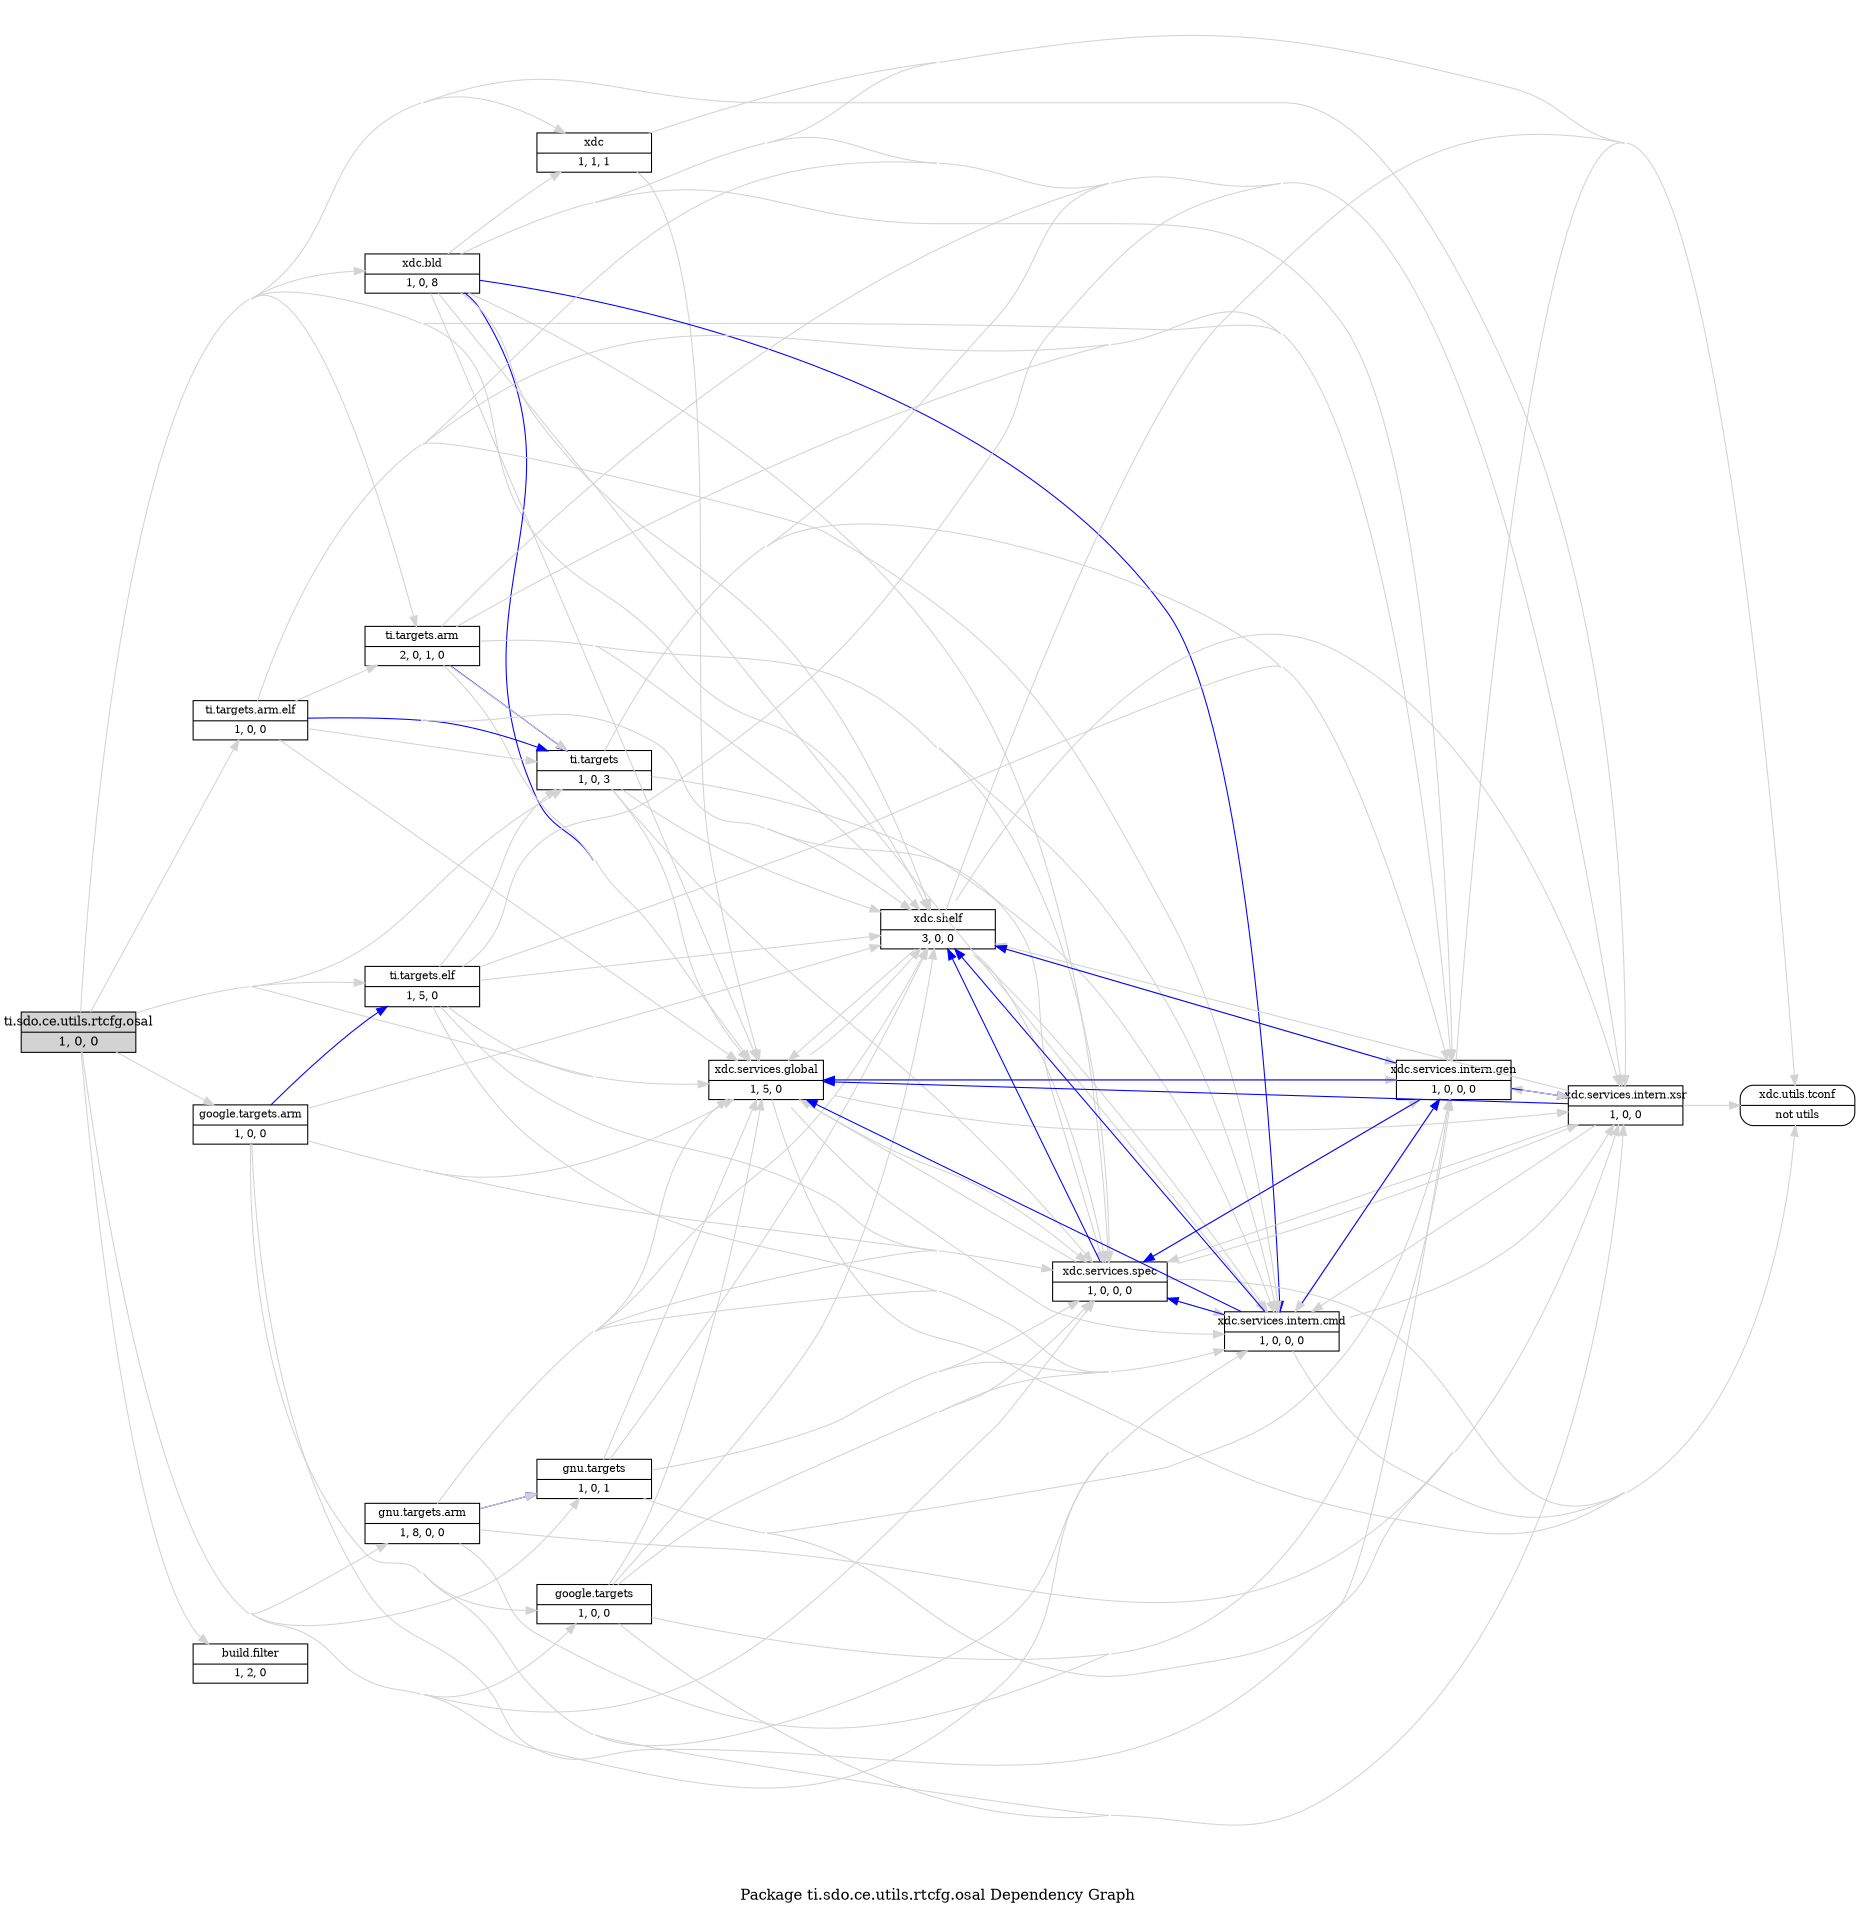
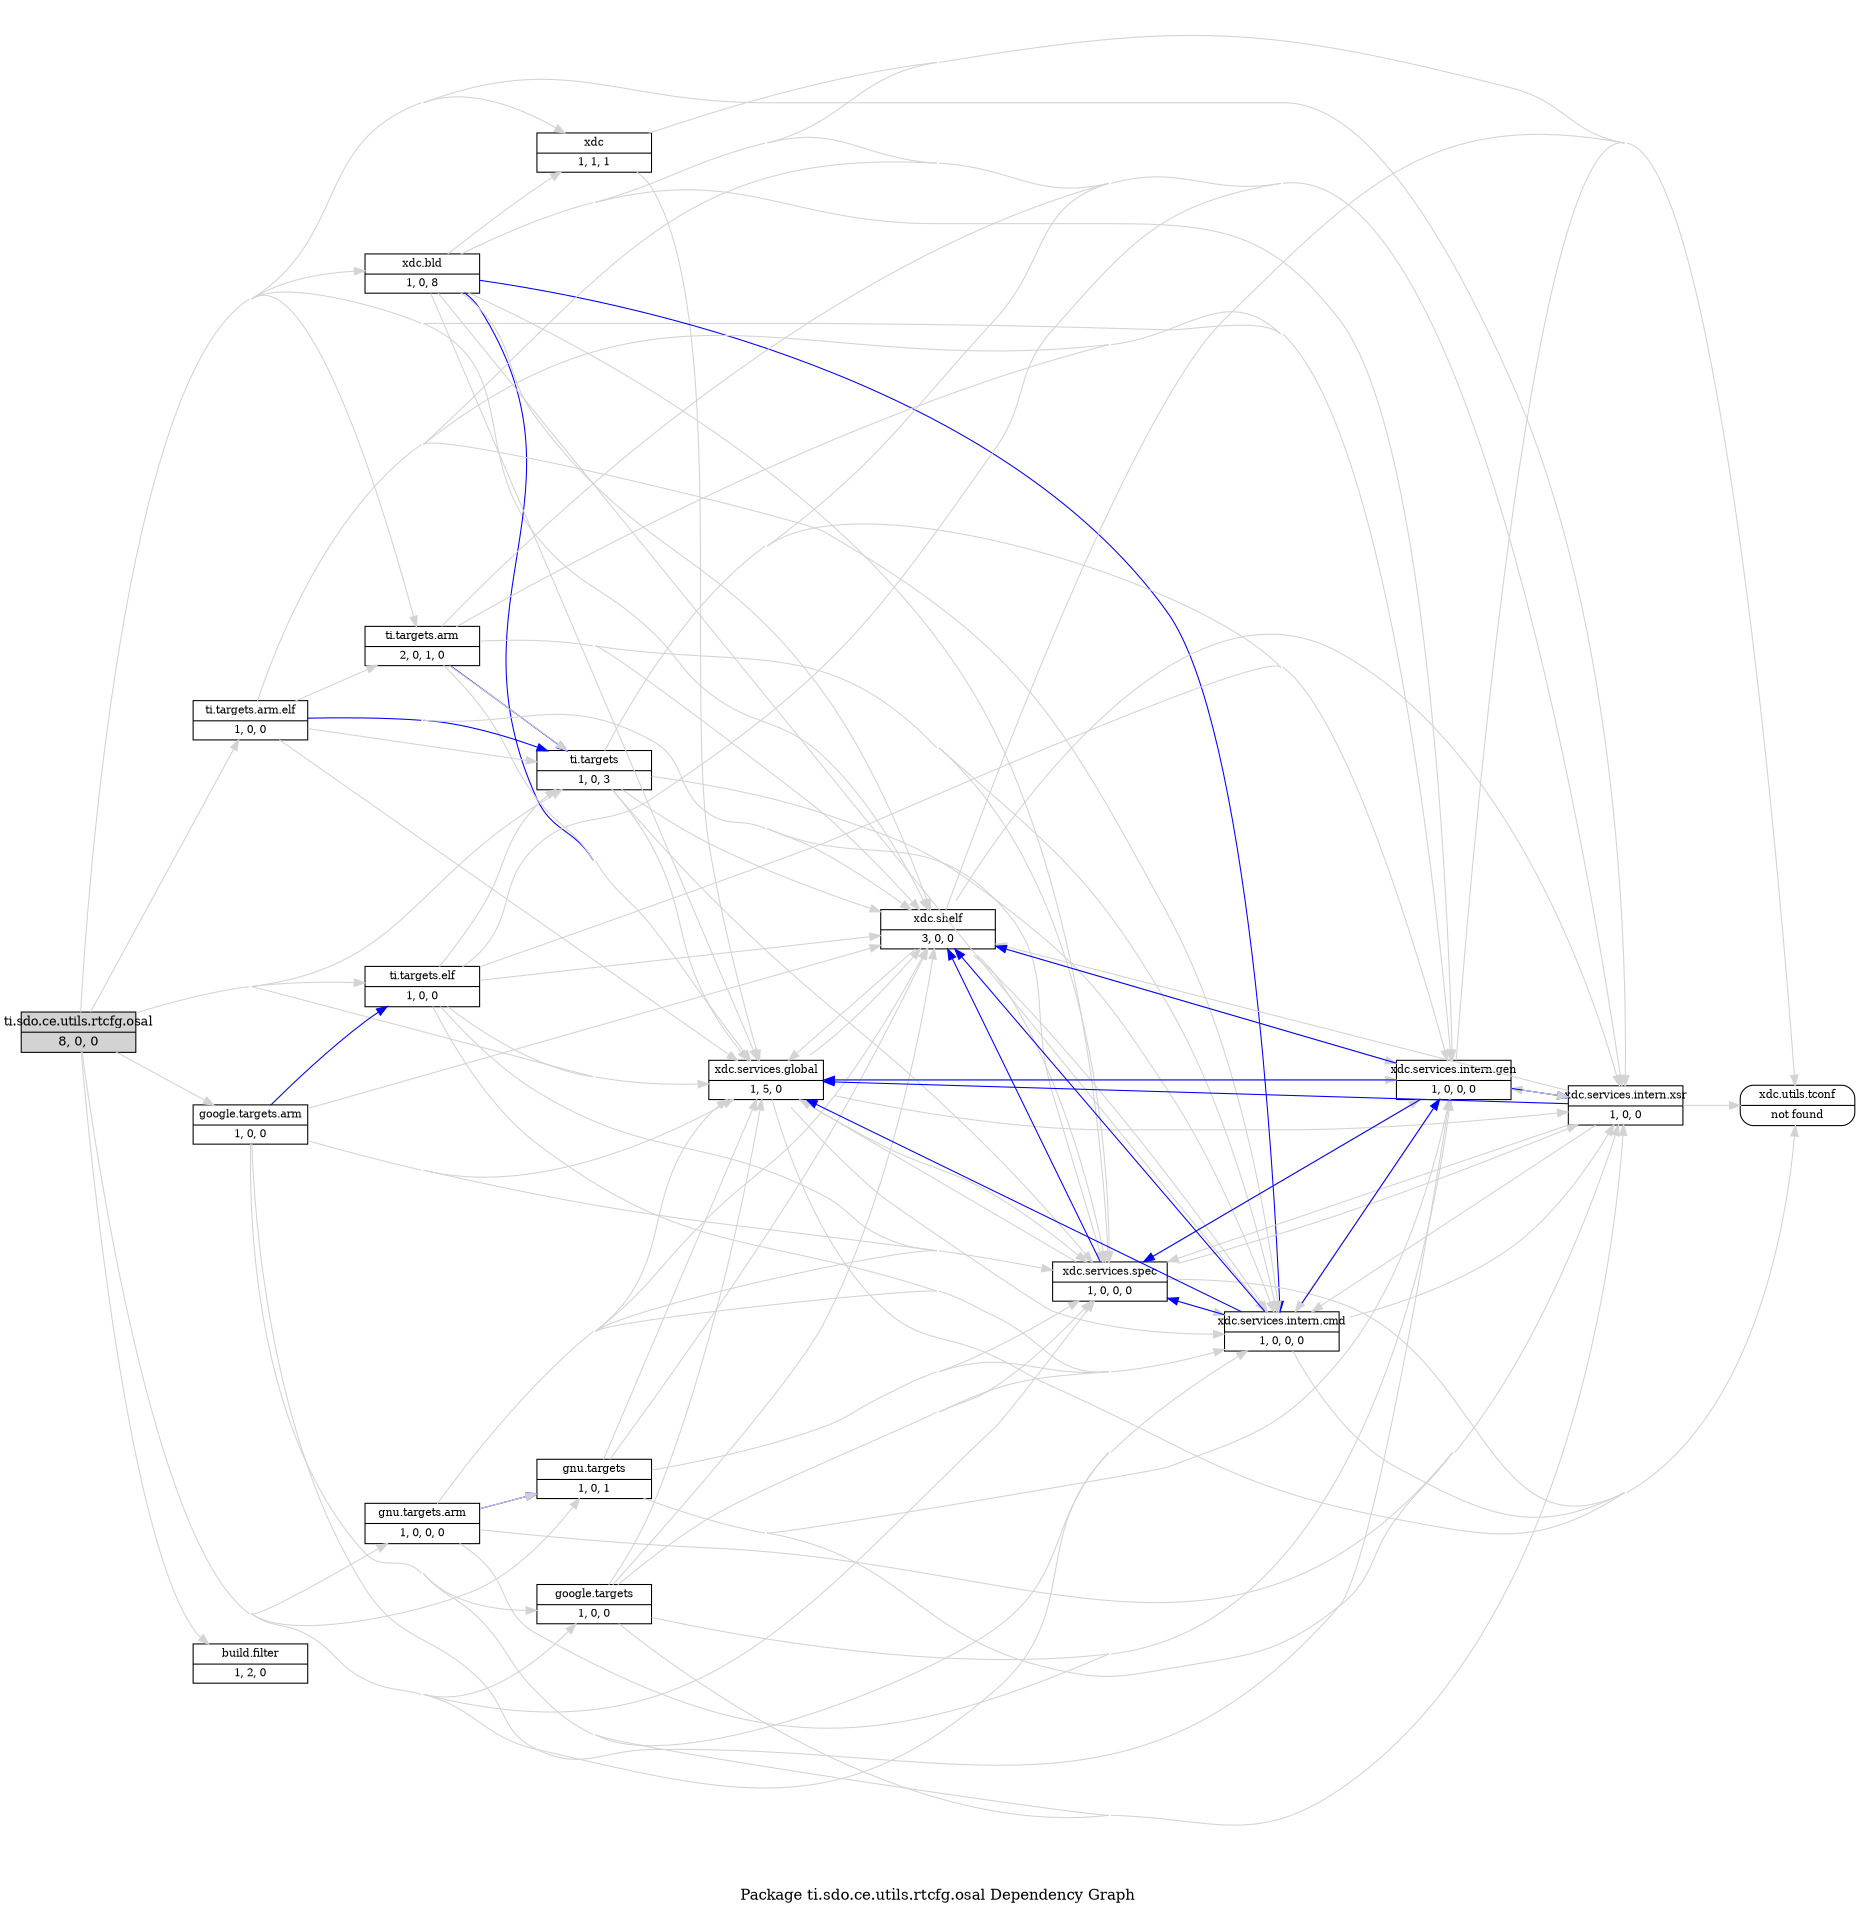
(422, 996) -> (422, 996)
(79, 1042) -> (79, 1042)
(1798, 1115) -> (1798, 1115)
(422, 1533) -> (422, 1533)
